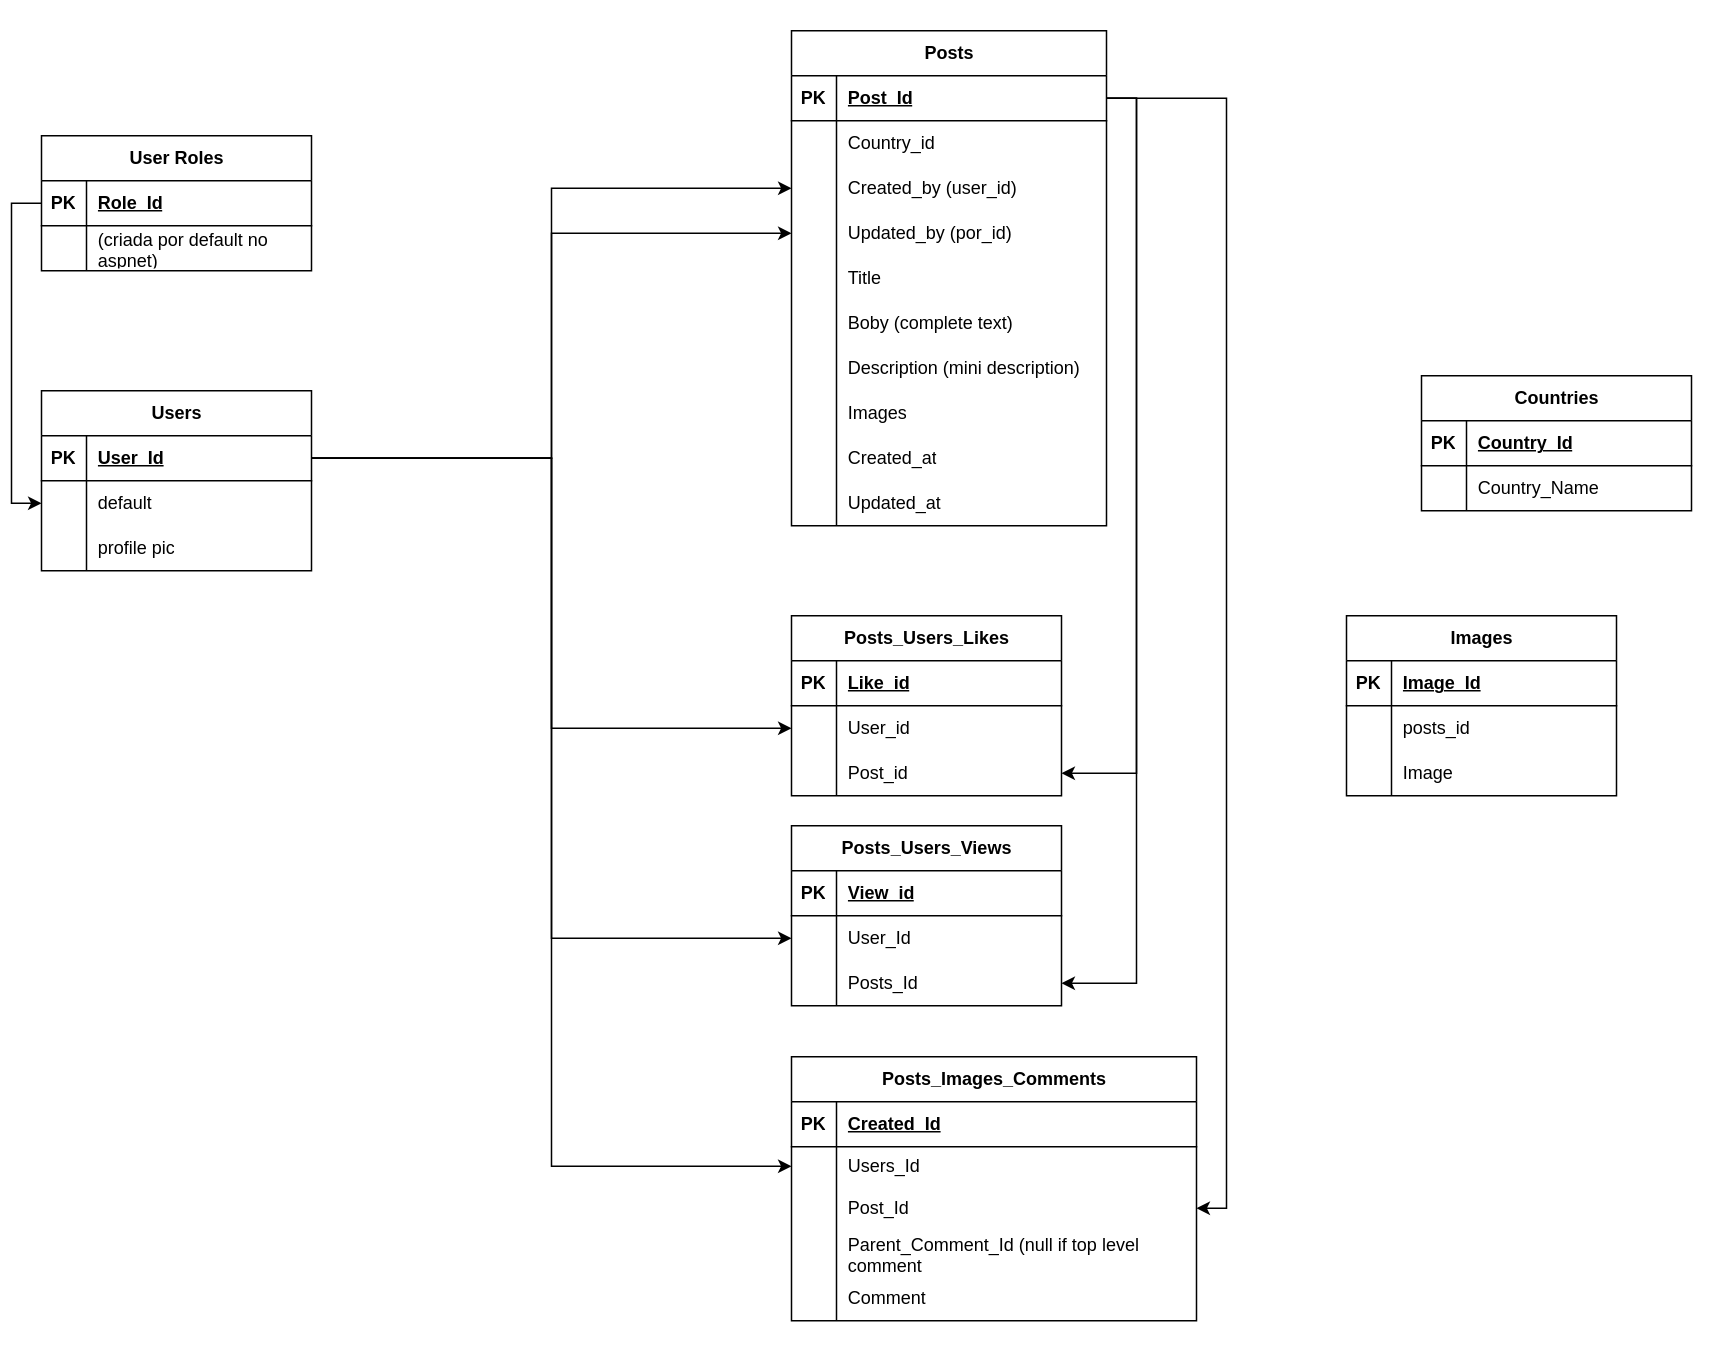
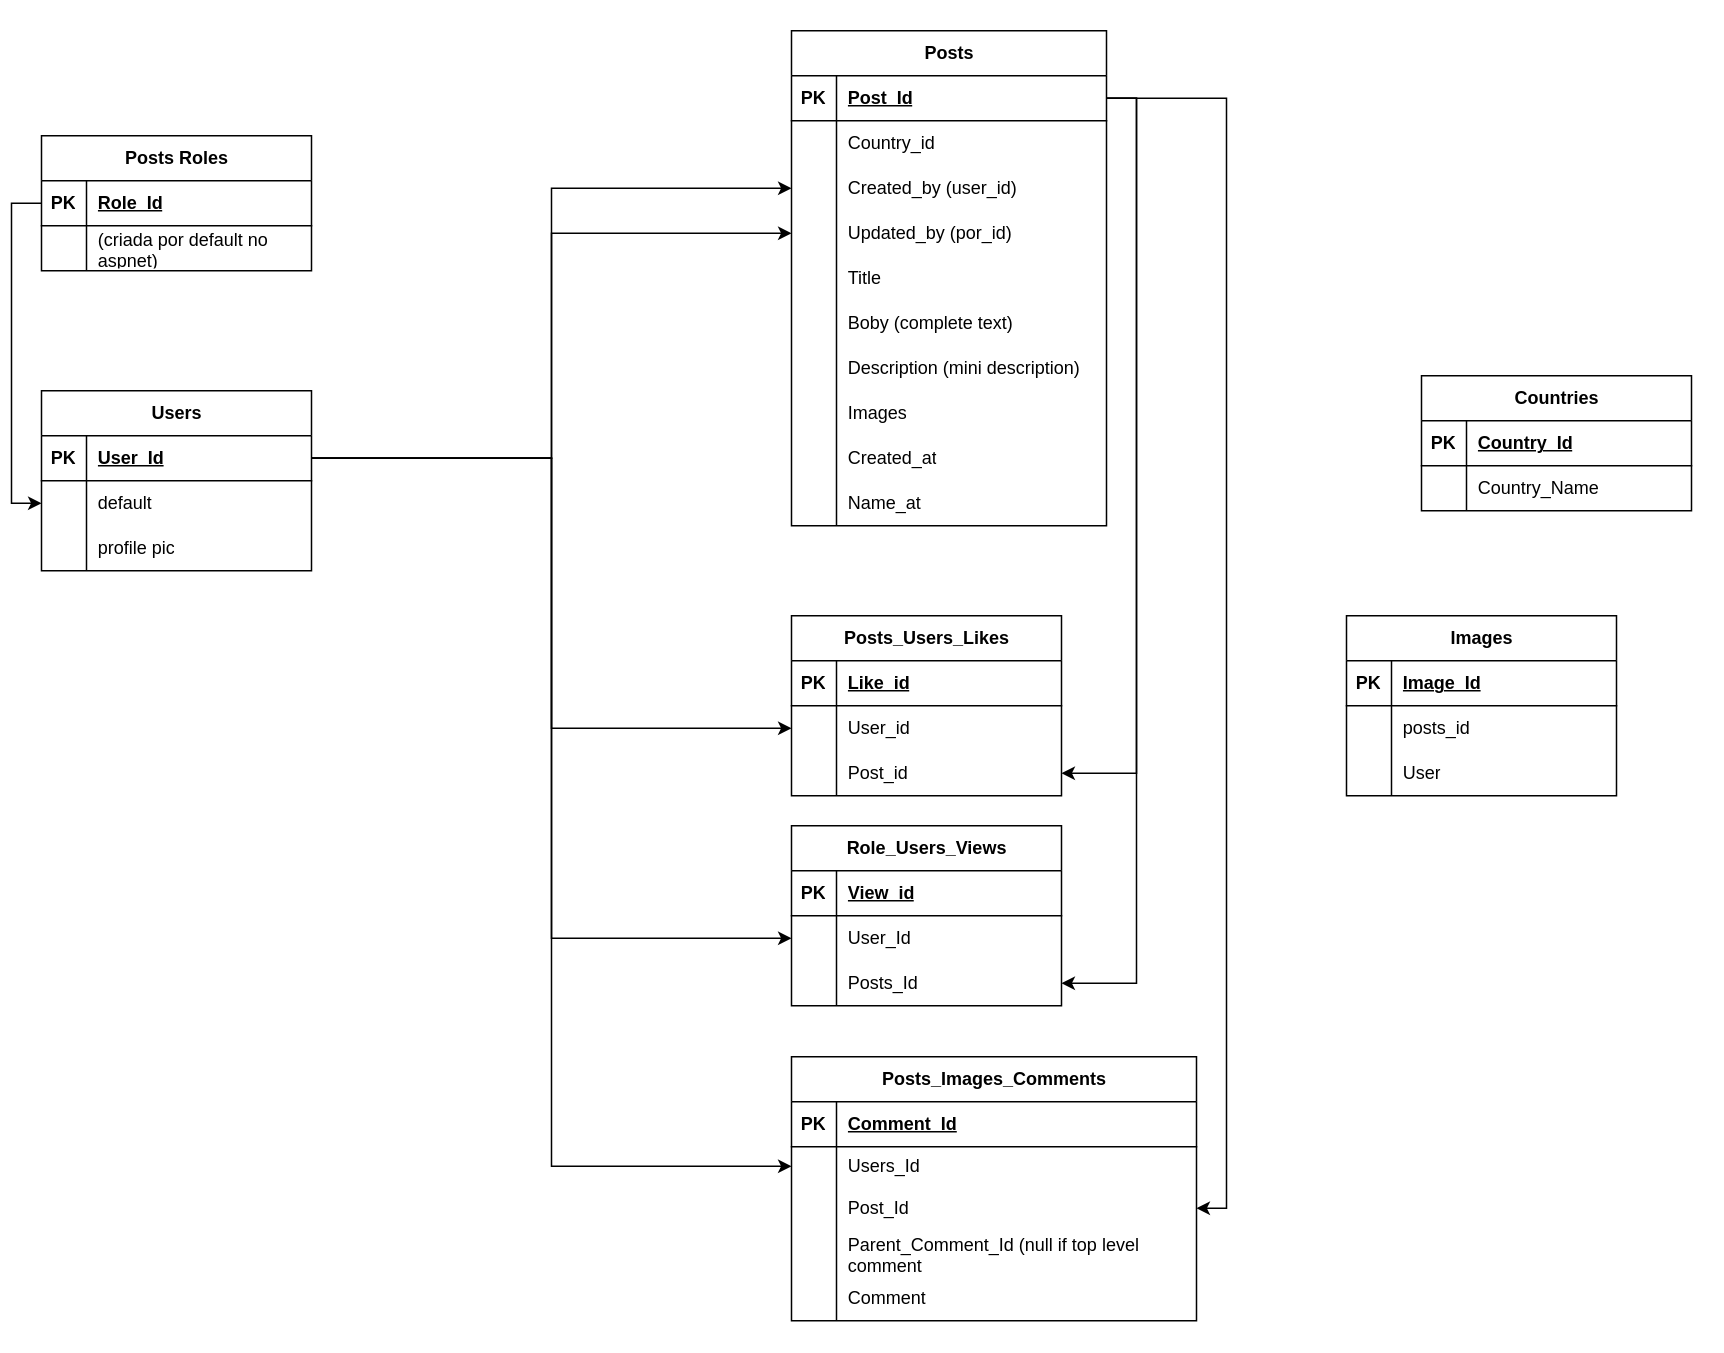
(177, 158) -> (177, 158)
(899, 503) -> (884, 503)
(1428, 773) -> (1423, 773)
(927, 848) -> (927, 848)
(899, 1124) -> (899, 1124)
